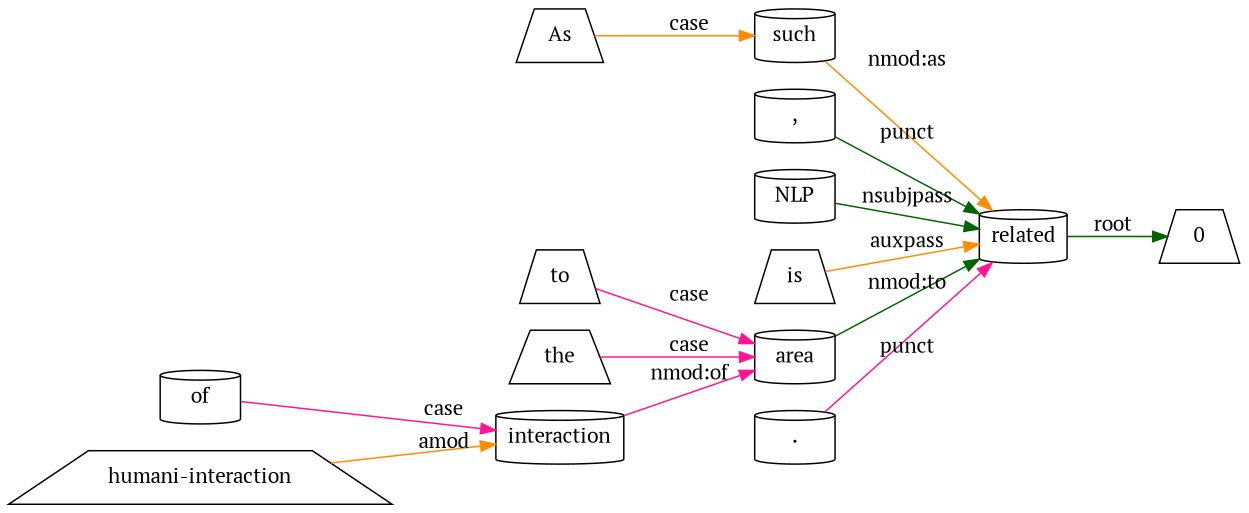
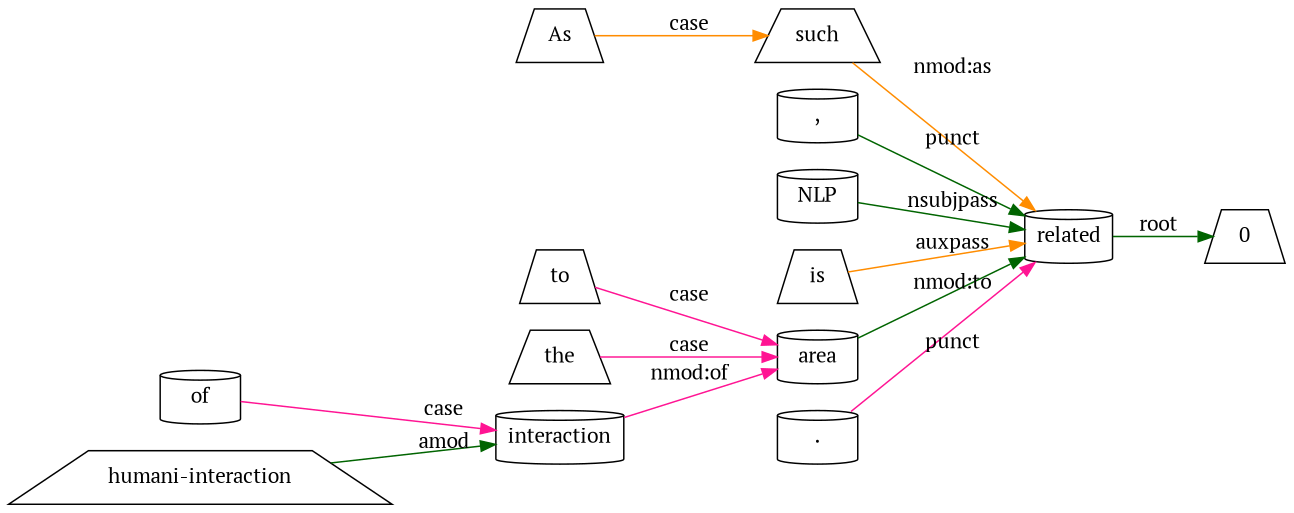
(795, 36) -> (818, 36)
(406, 455) -> (406, 455)
